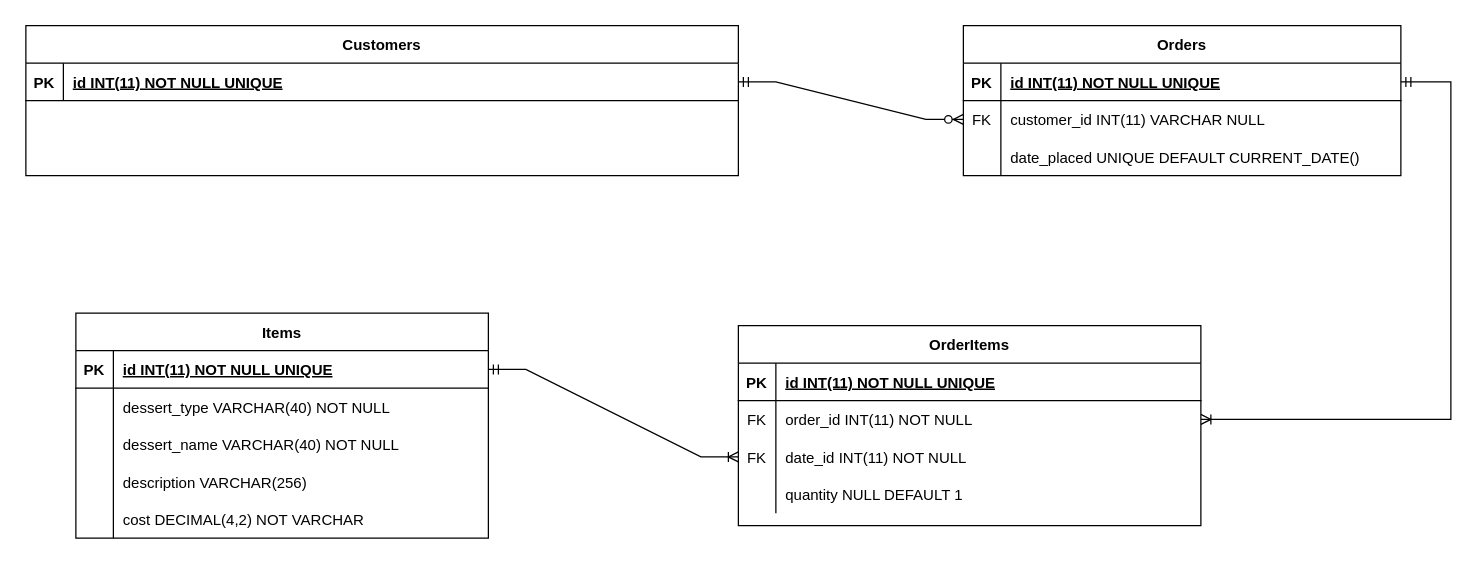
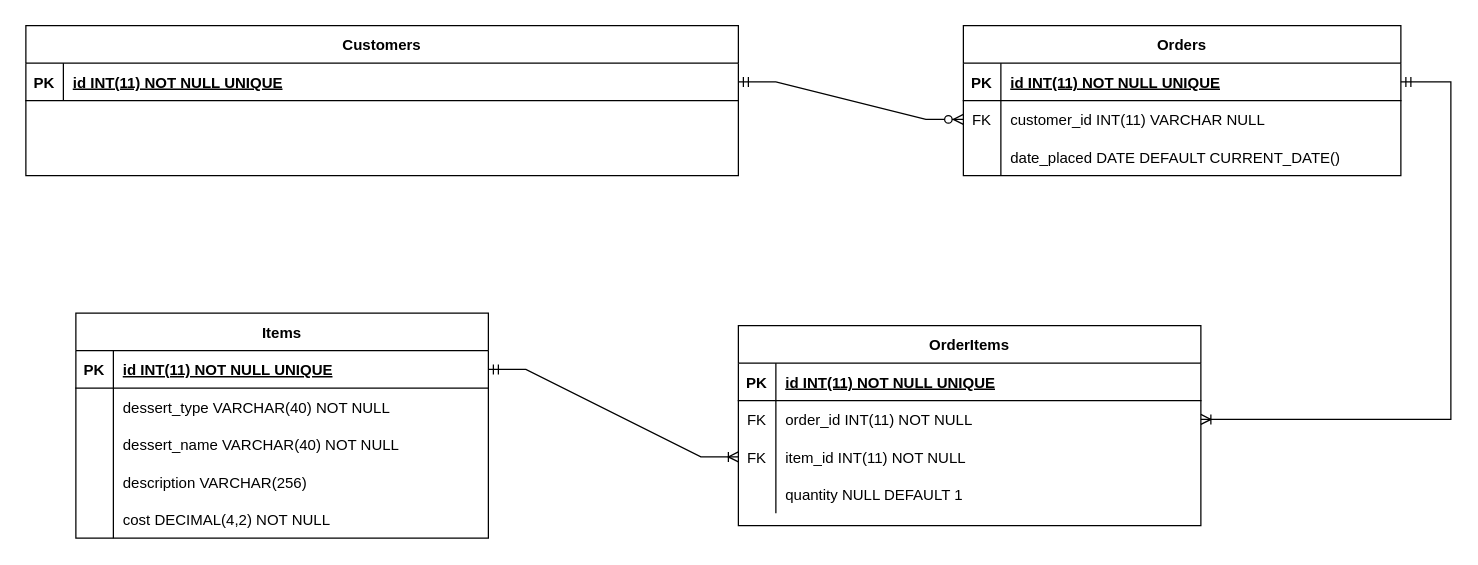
(1174, 158) -> (1166, 158)
(878, 458) -> (876, 458)
(237, 520) -> (224, 520)
